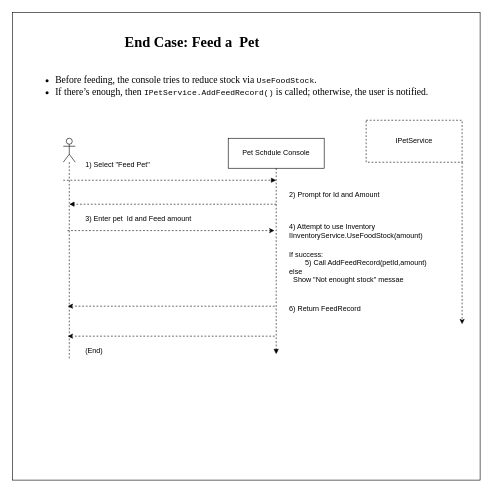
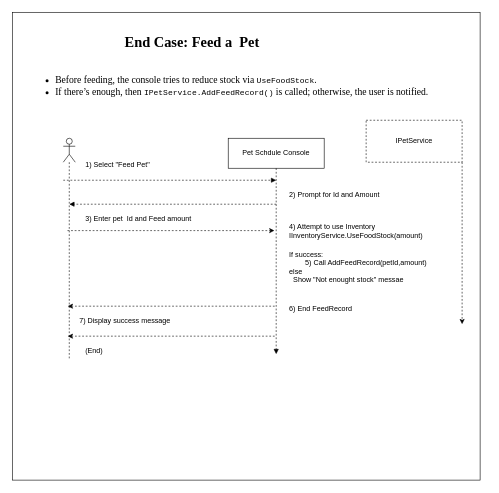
(328, 309) -> (322, 309)
none -> (171, 321)
